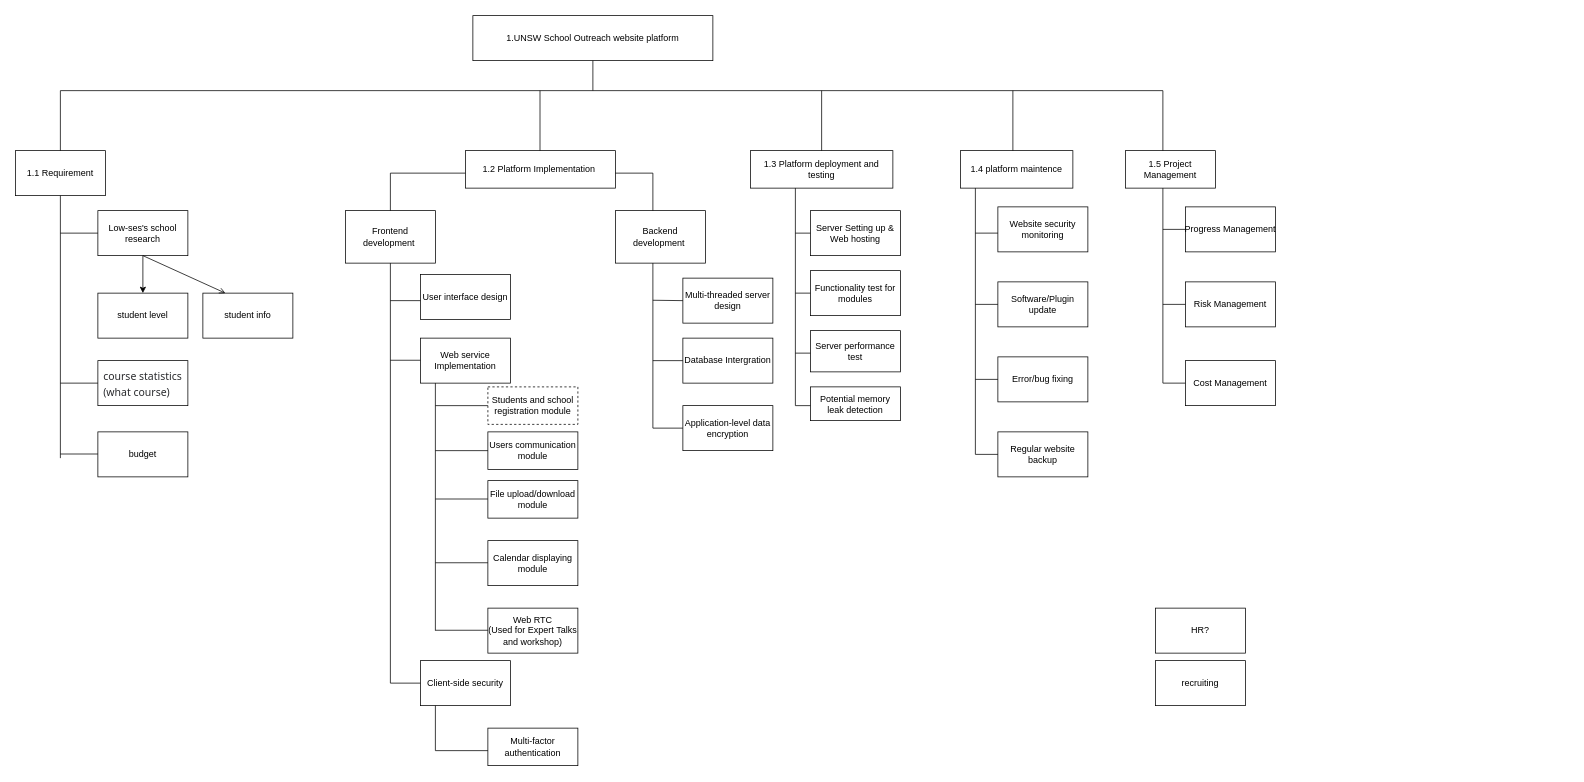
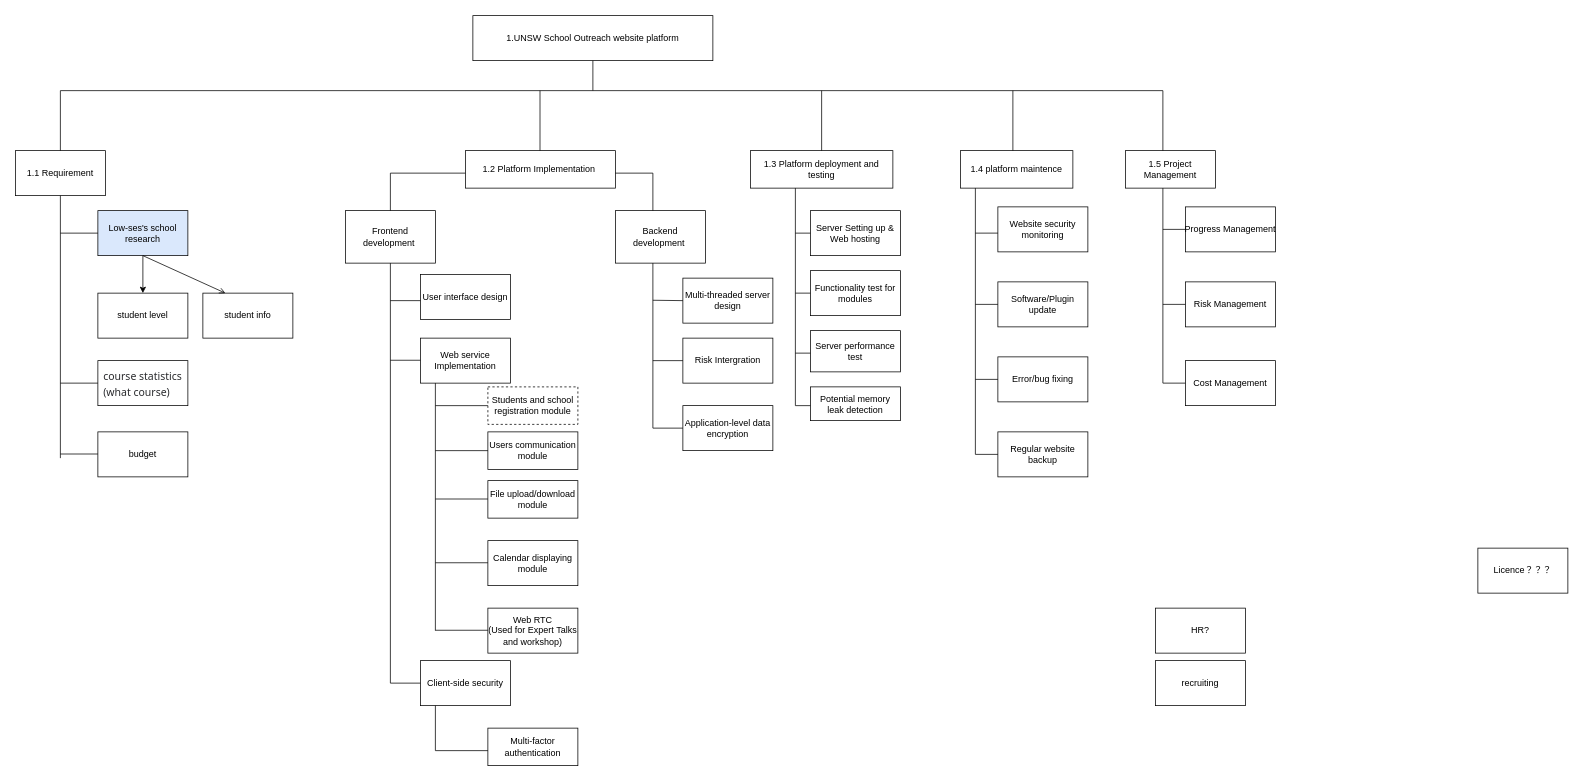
(143, 233) -> (143, 233)
(728, 360) -> (728, 360)
none -> (1523, 570)
